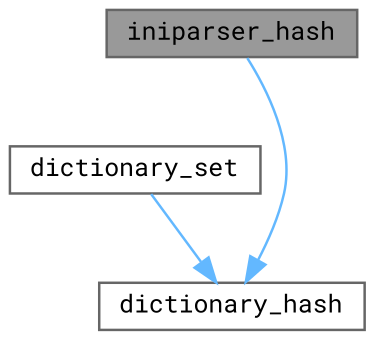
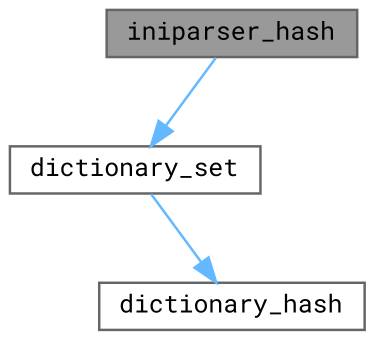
(286, 158) -> (191, 92)
